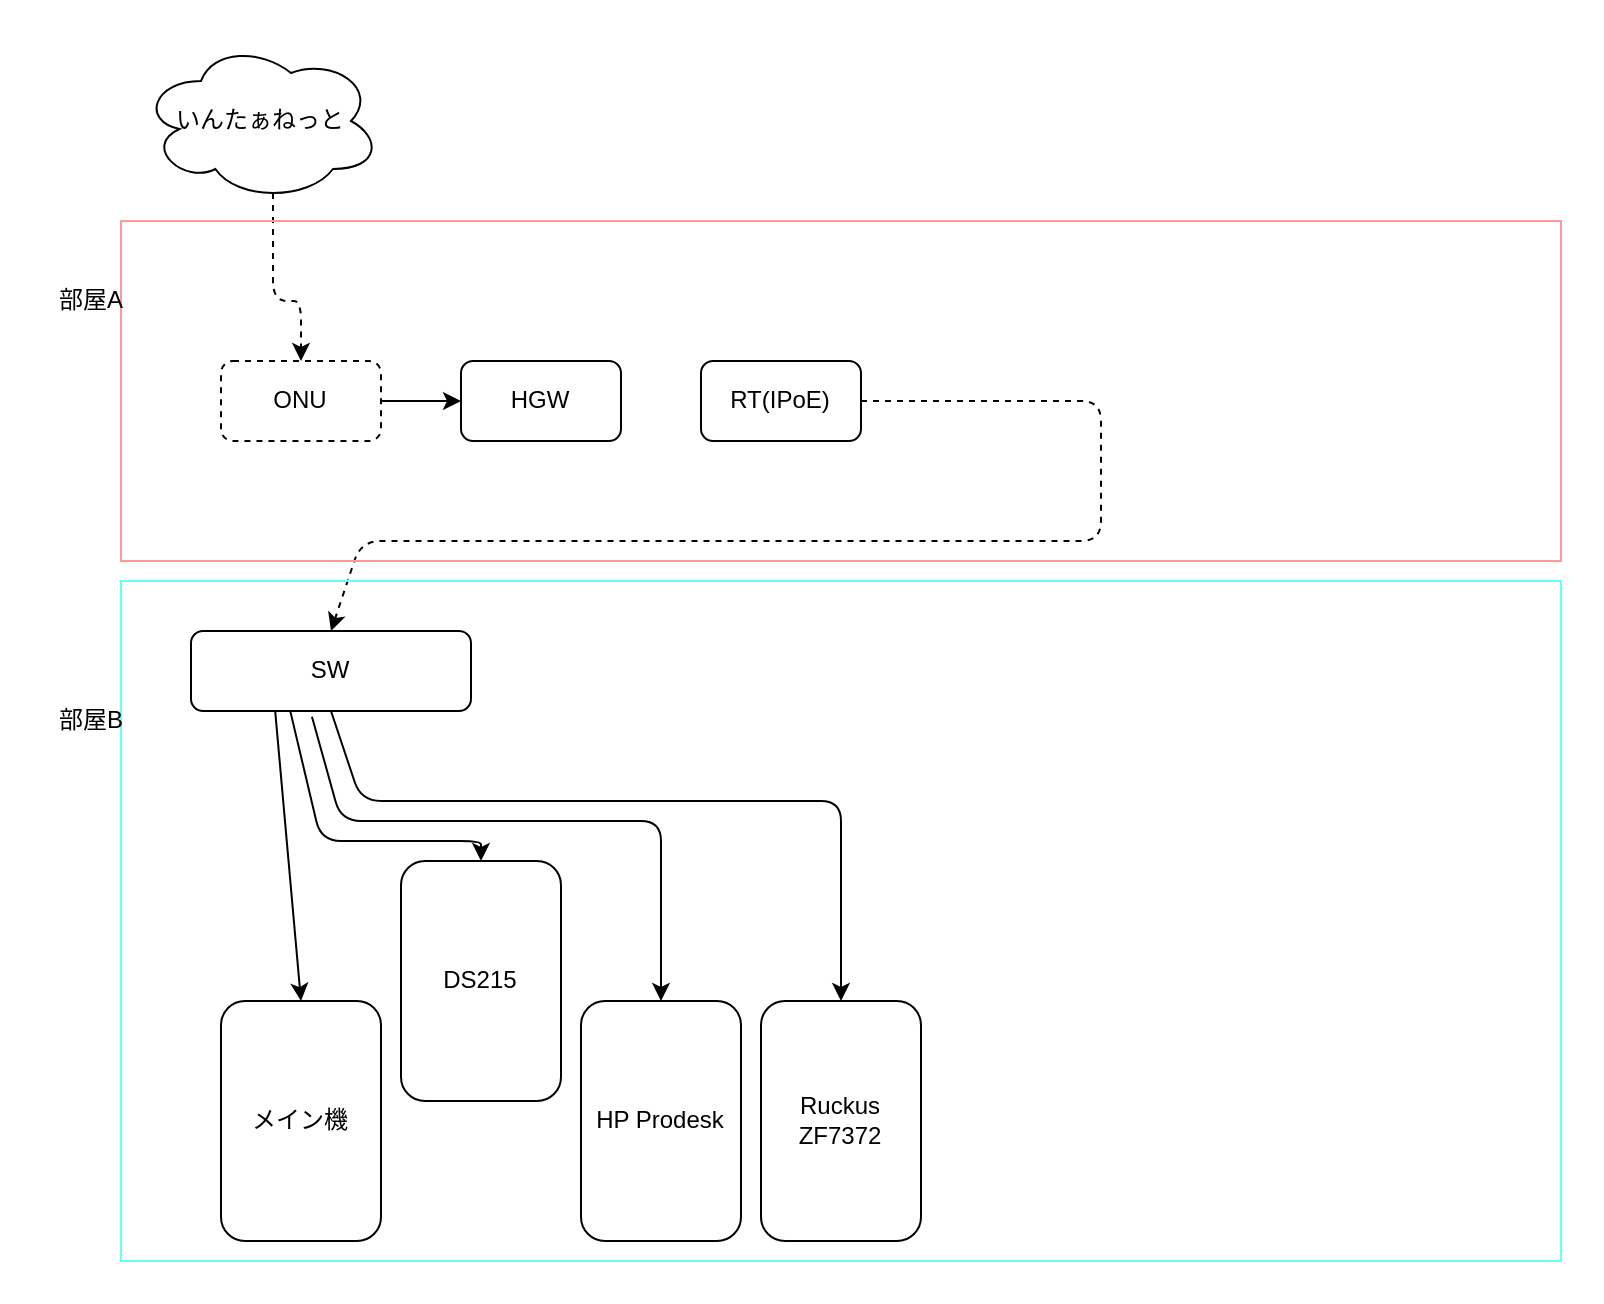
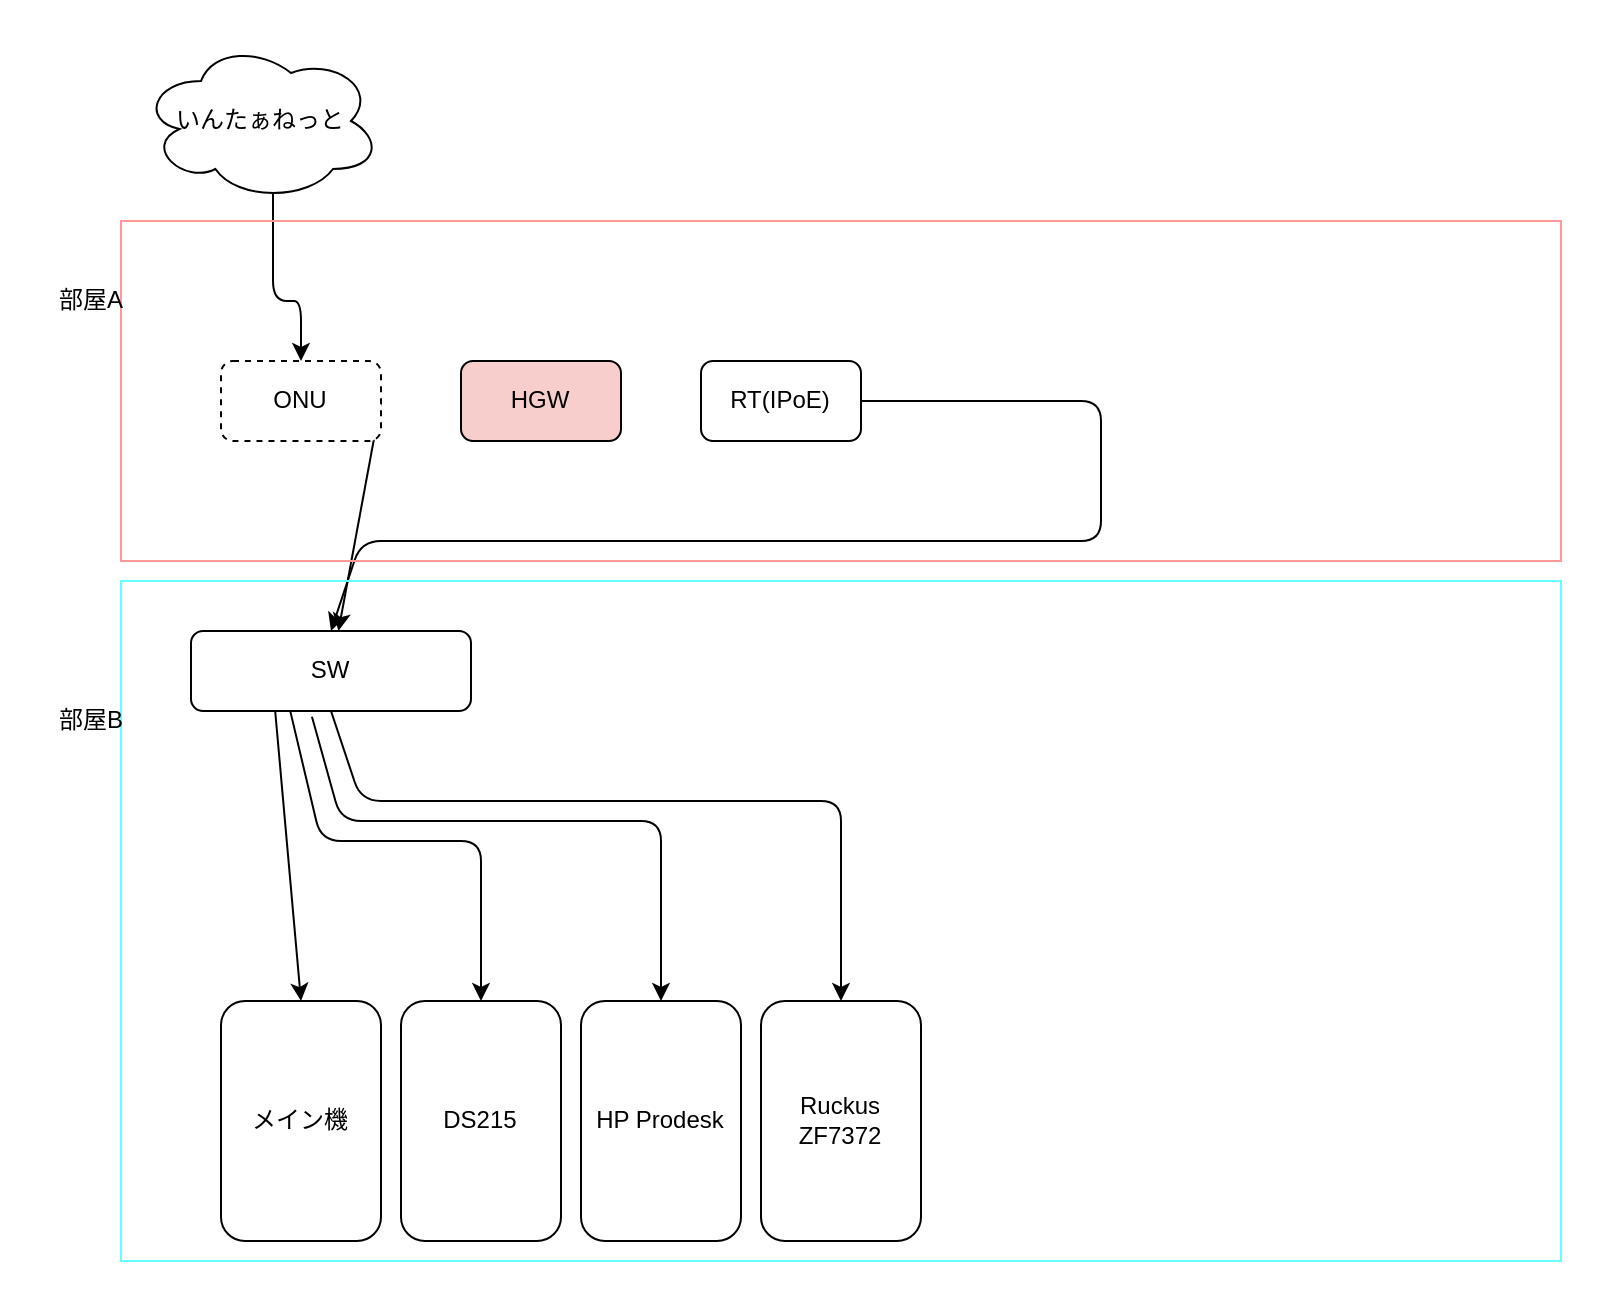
(273, 274) -> (273, 274)
(414, 401) -> (363, 497)
(541, 401) -> (541, 401)
(900, 541) -> (900, 541)
(481, 981) -> (481, 1121)
